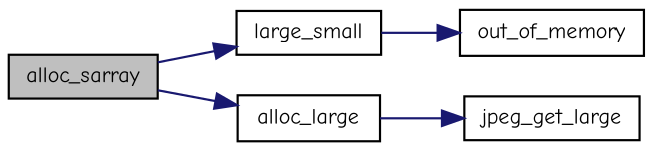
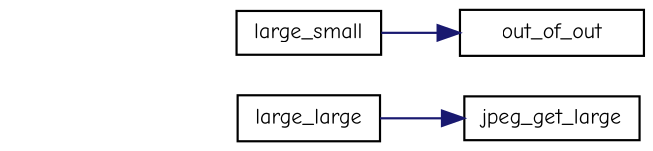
(552, 33) -> (552, 33)
(83, 77) -> none
(309, 118) -> (309, 118)
